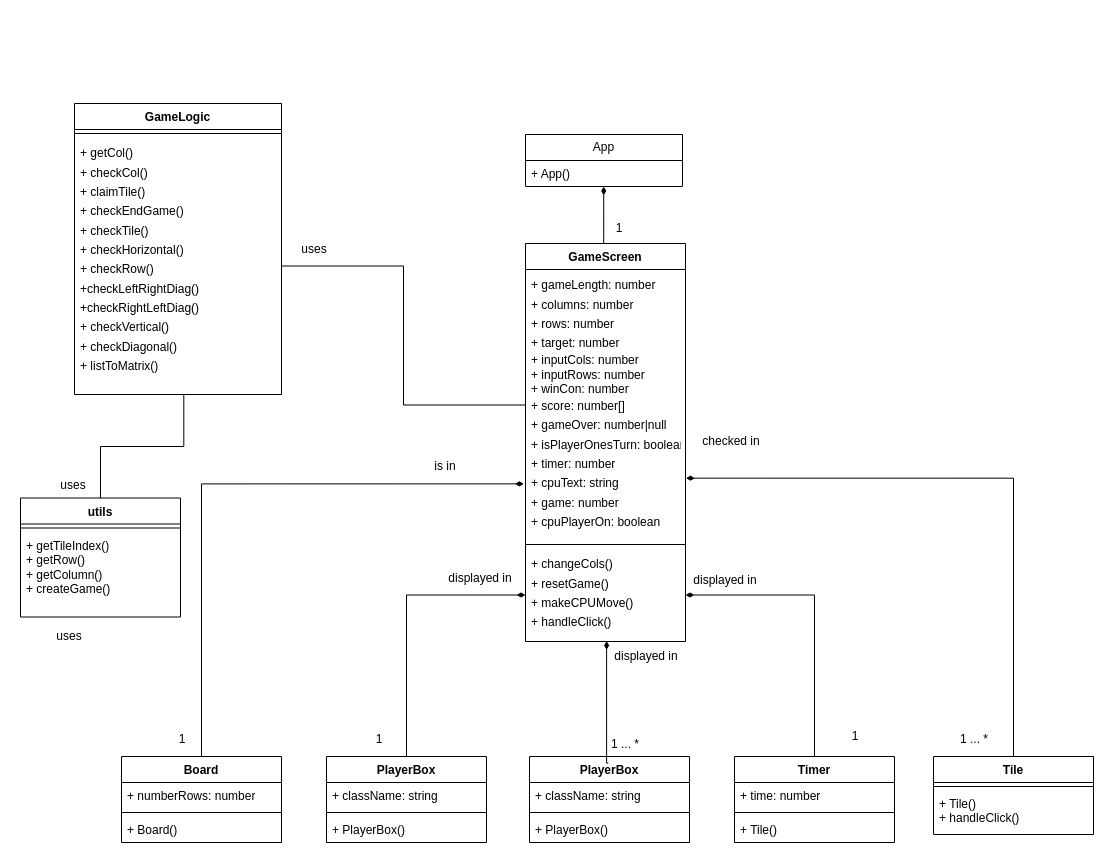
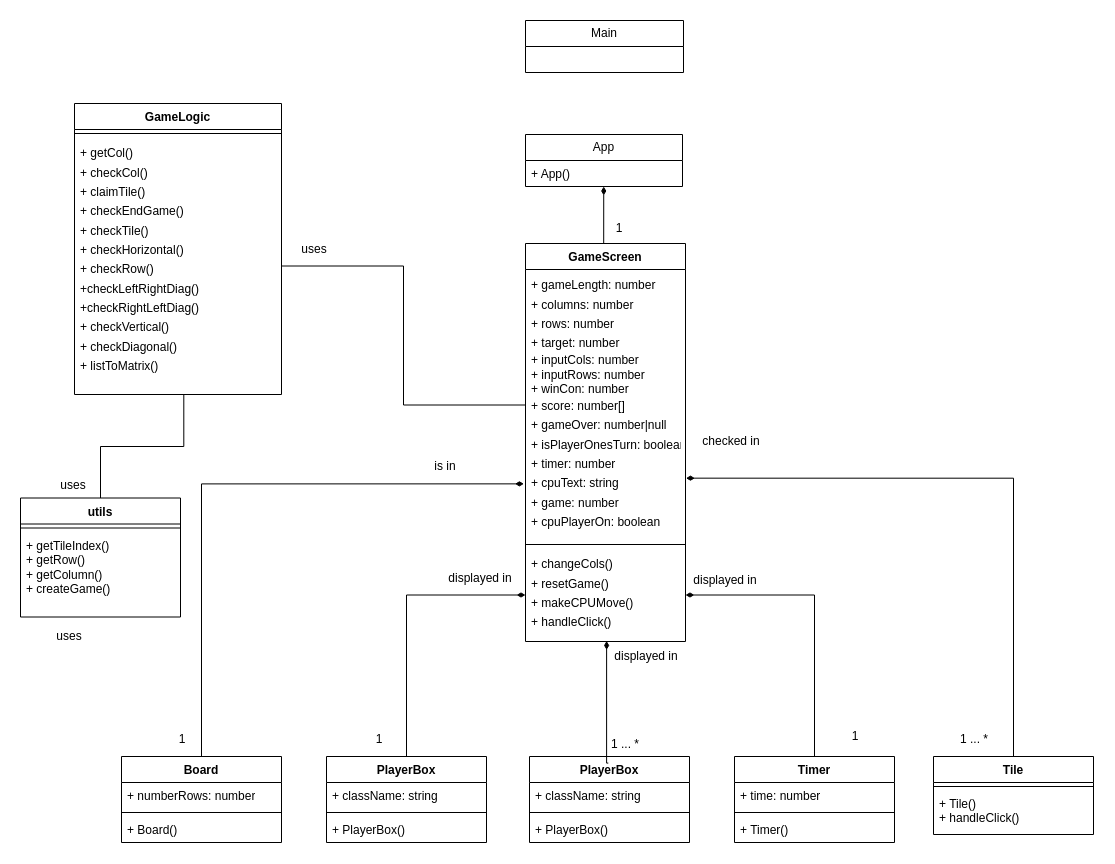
none -> (605, 47)
(763, 831) -> (768, 831)
